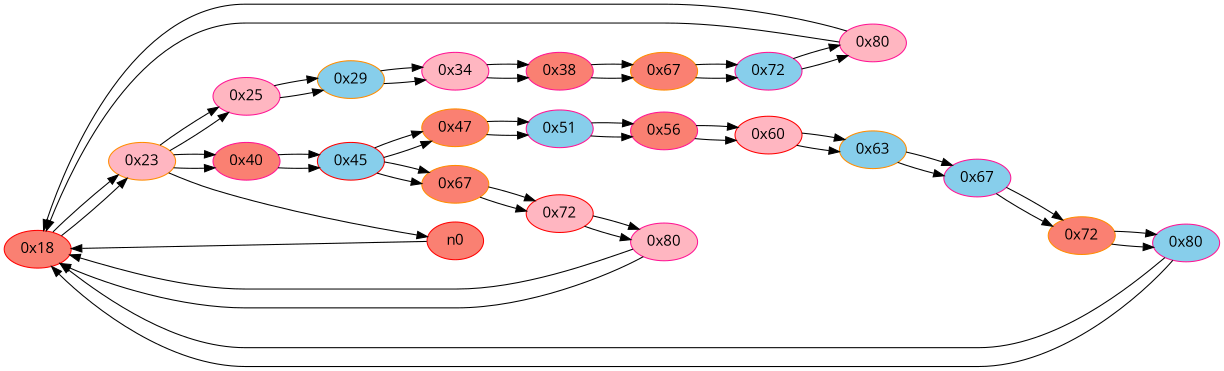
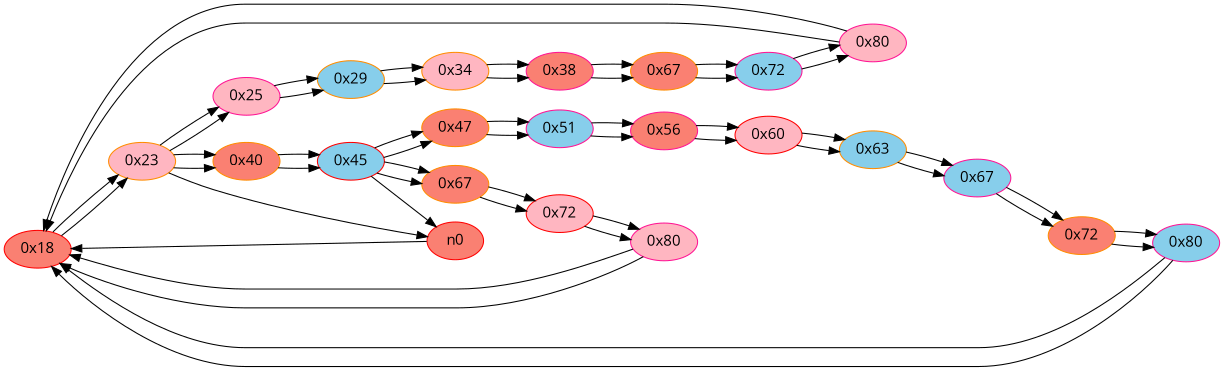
(455, 71) -> (455, 71)
(247, 161) -> (247, 161)
none -> (399, 198)
